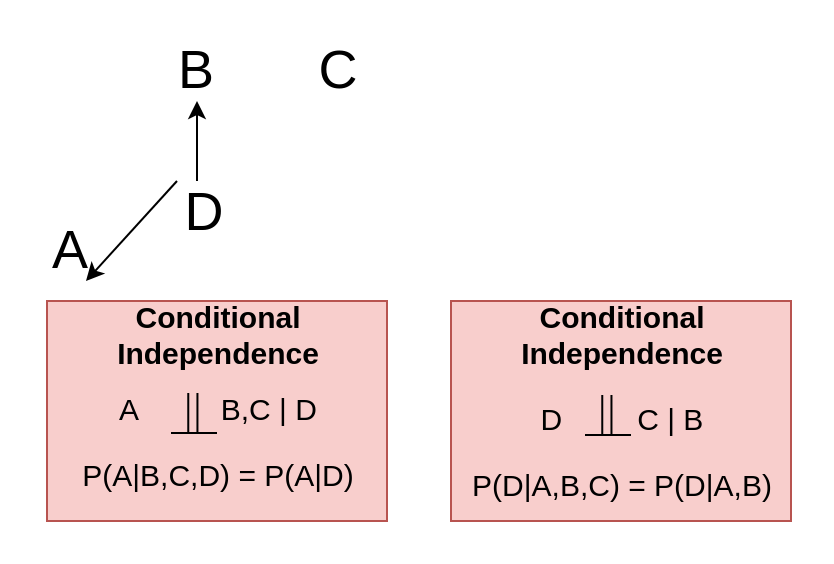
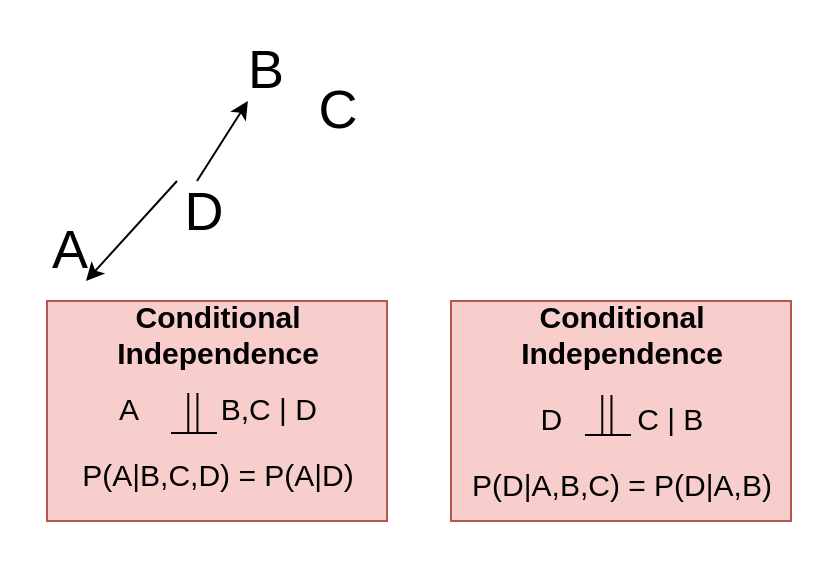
(197, 71) -> (267, 71)
(339, 71) -> (339, 111)
